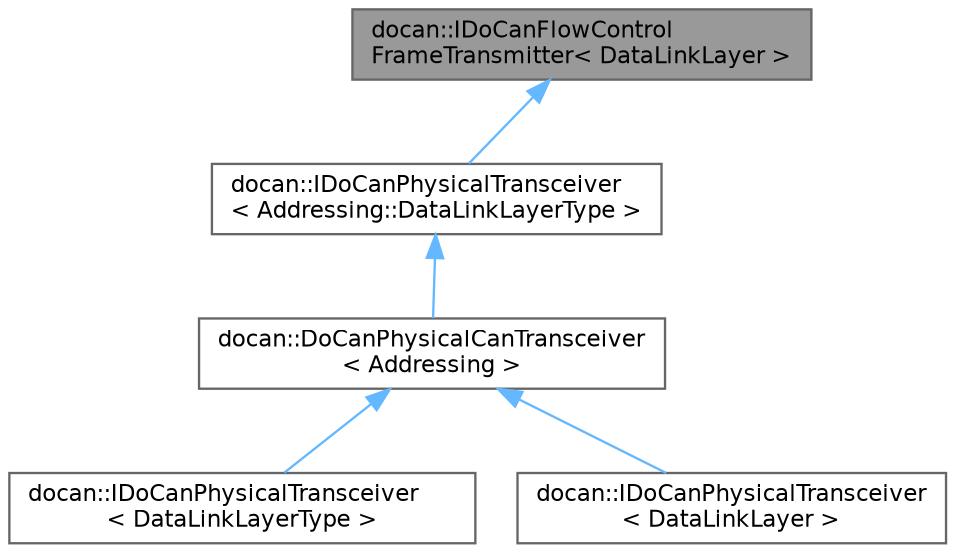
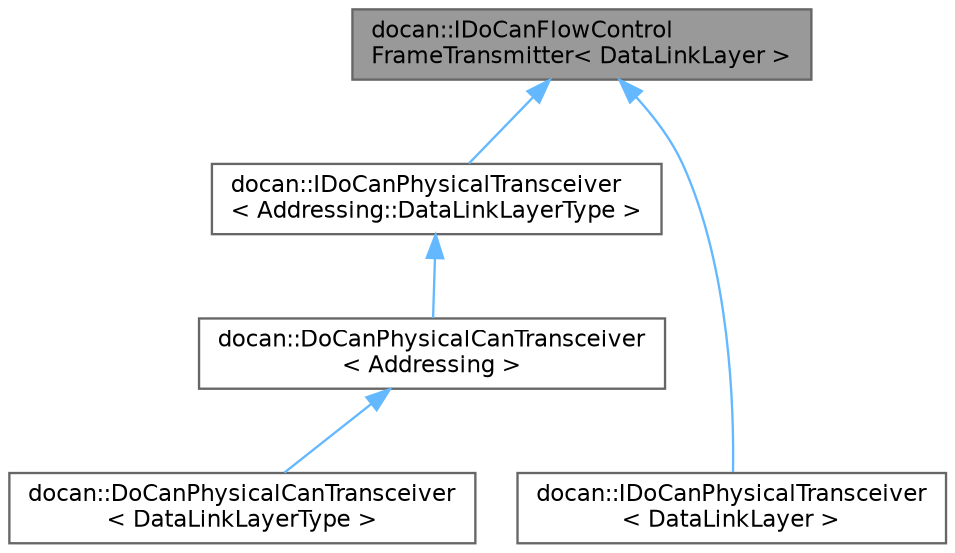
(593, 436) -> (716, 275)
(242, 508) -> (242, 508)
